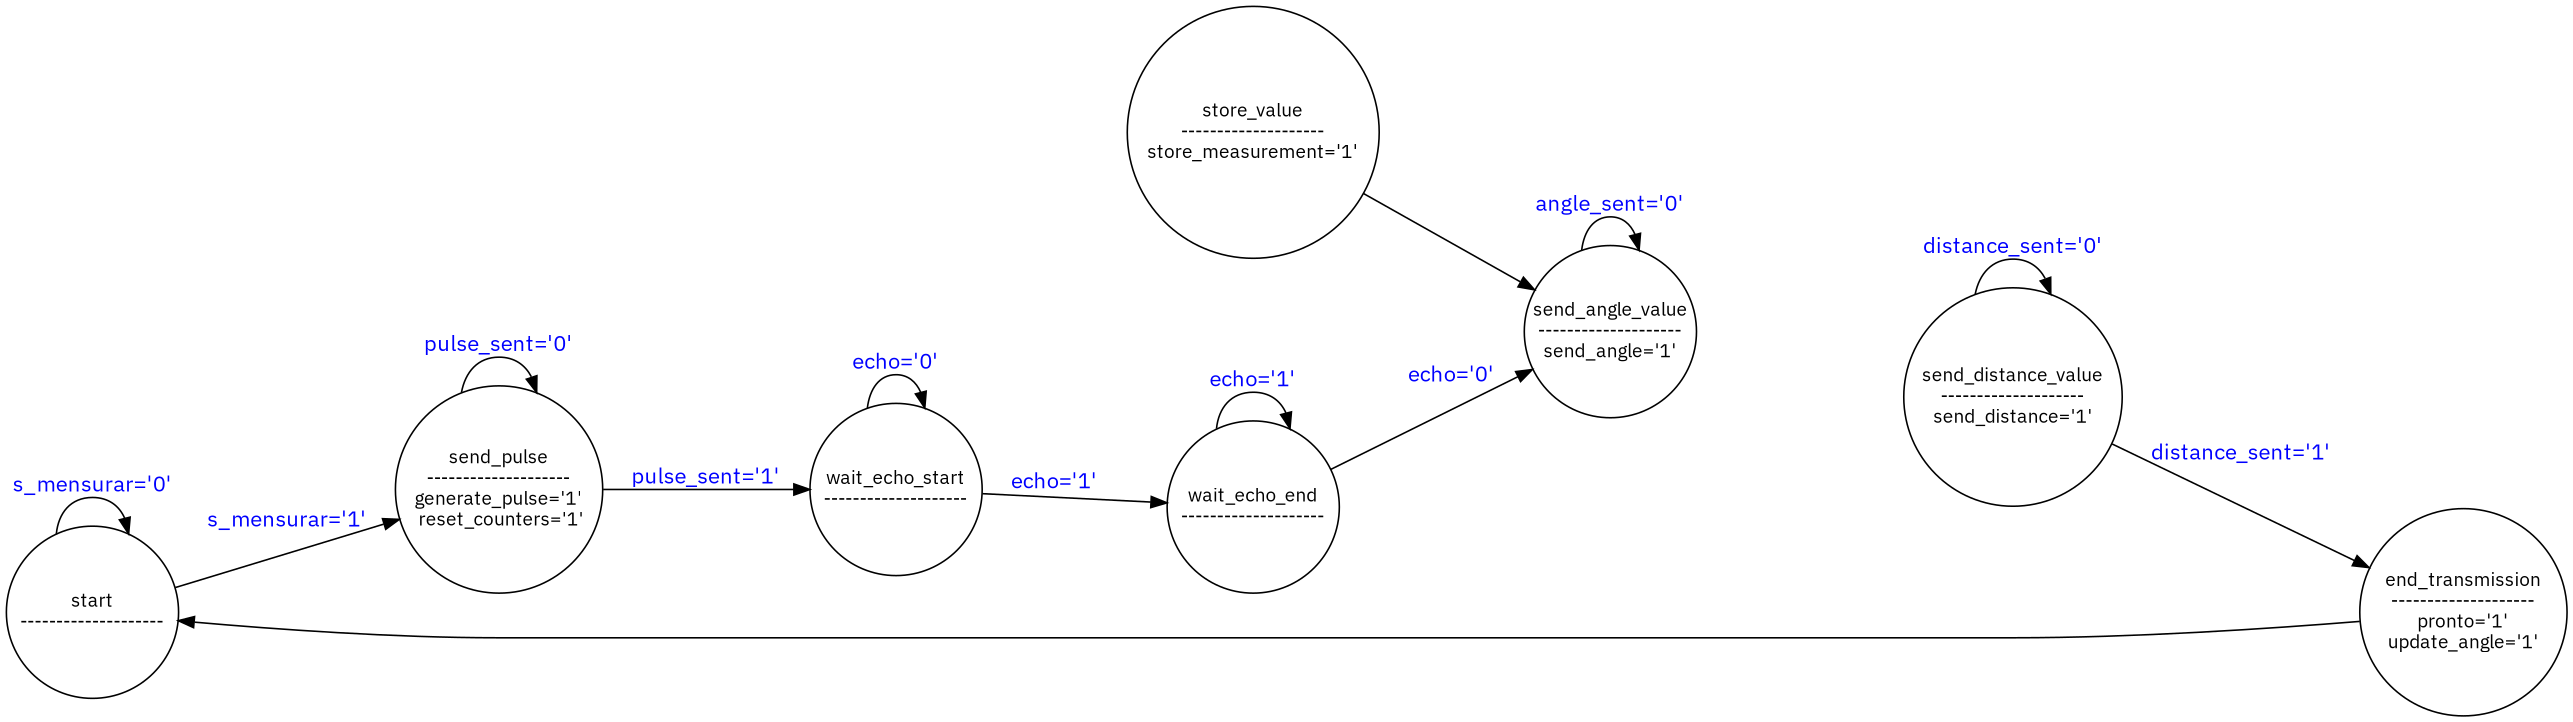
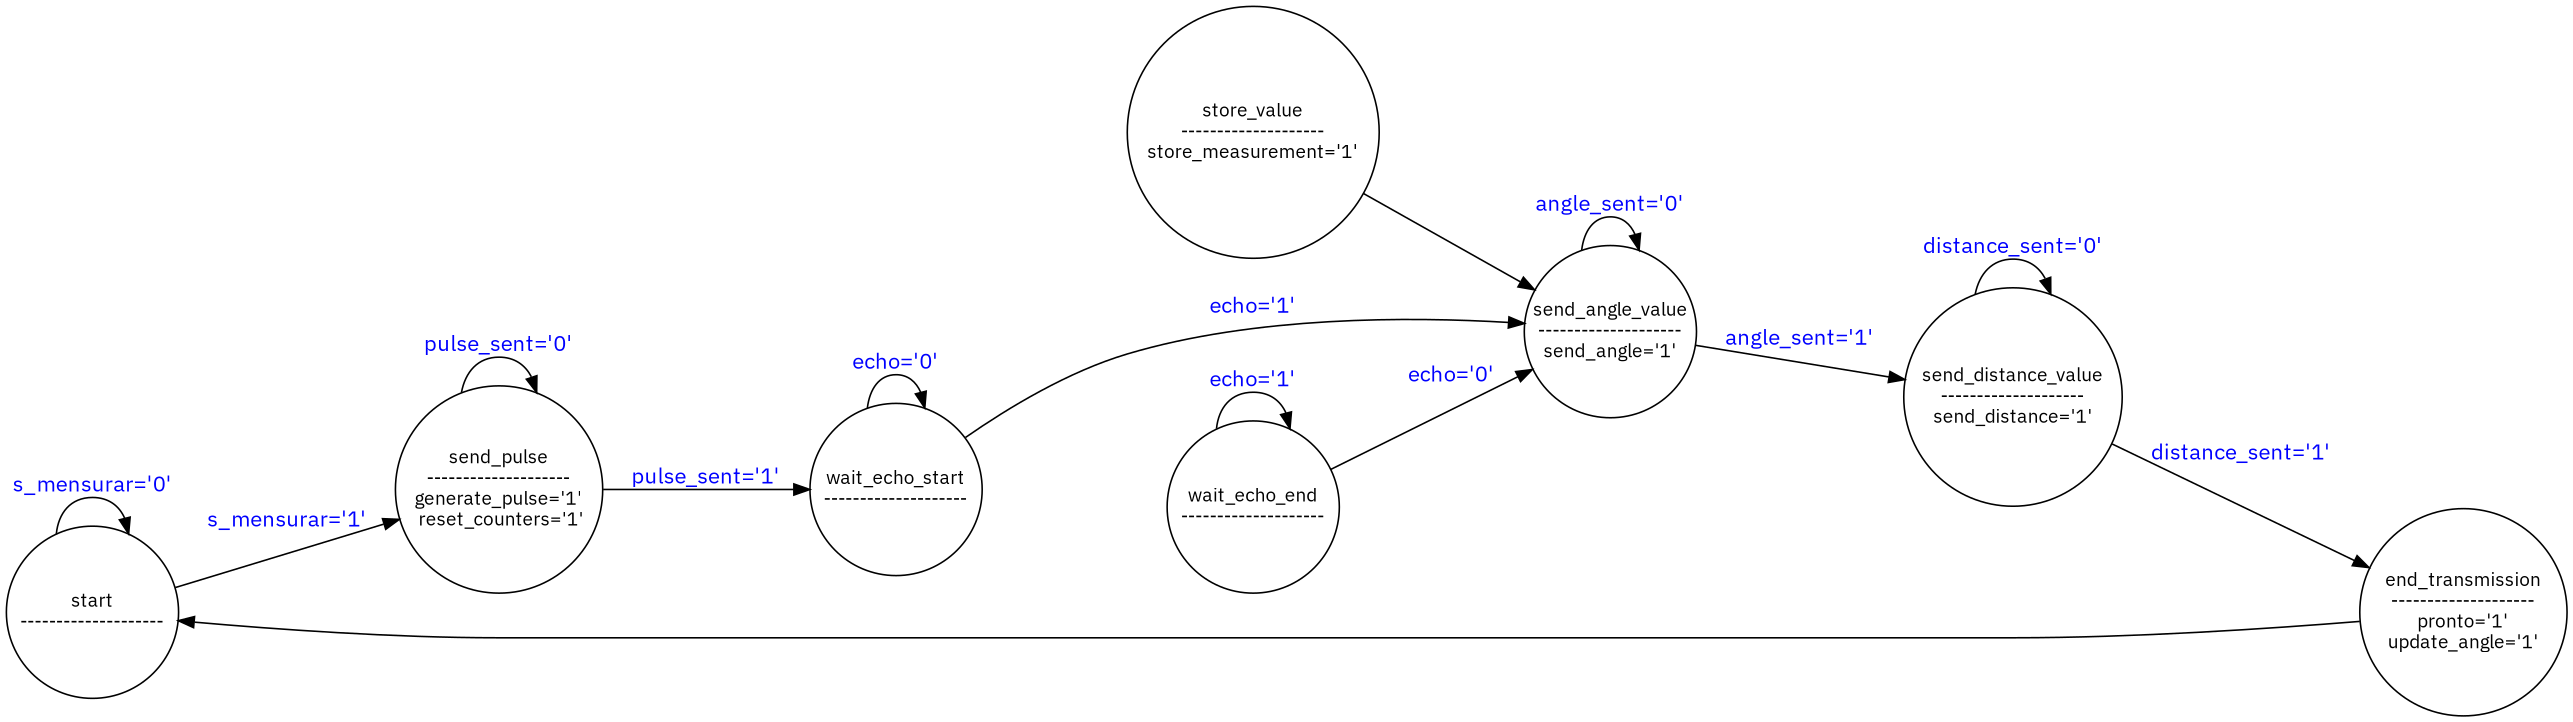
none -> (1792, 361)
(1067, 498) -> (1226, 332)
